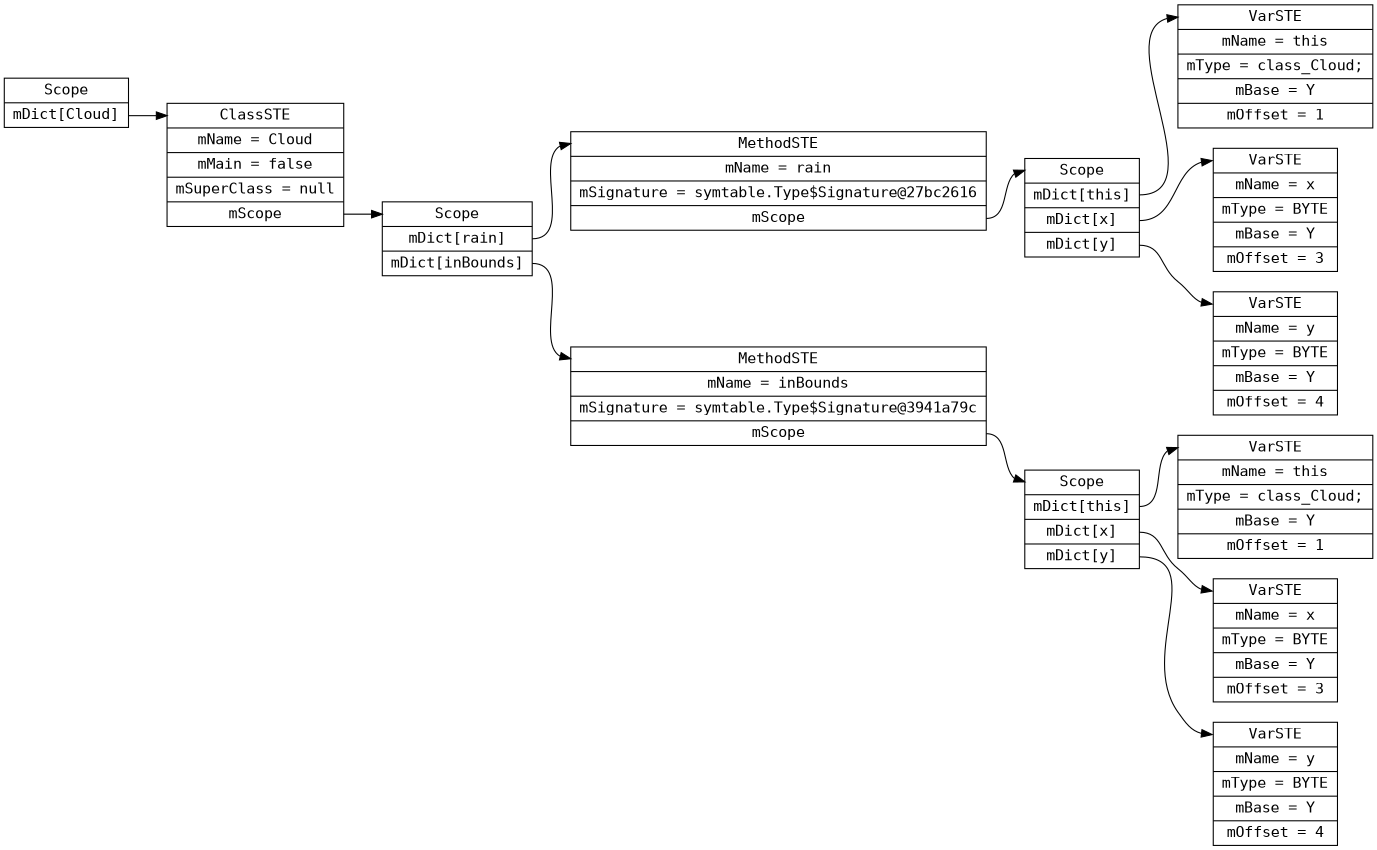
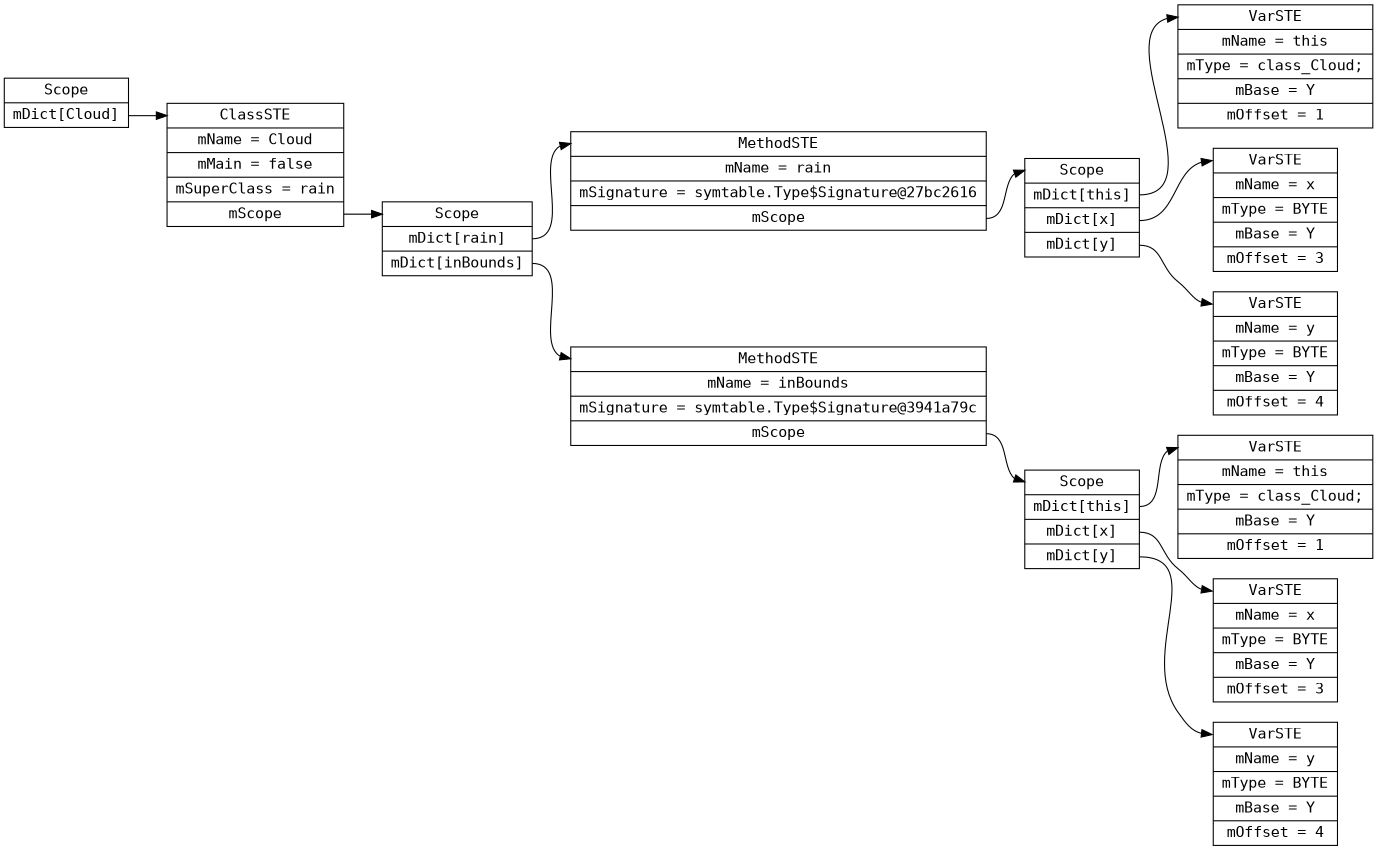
(255, 189) -> (255, 189)
